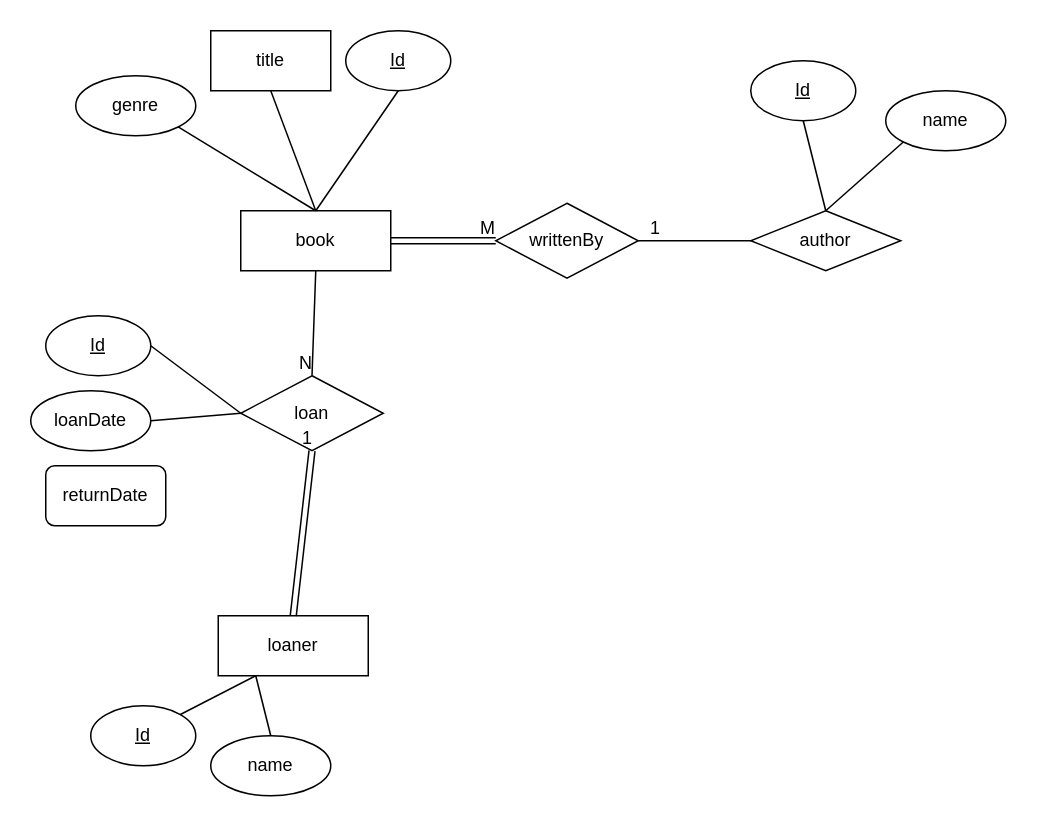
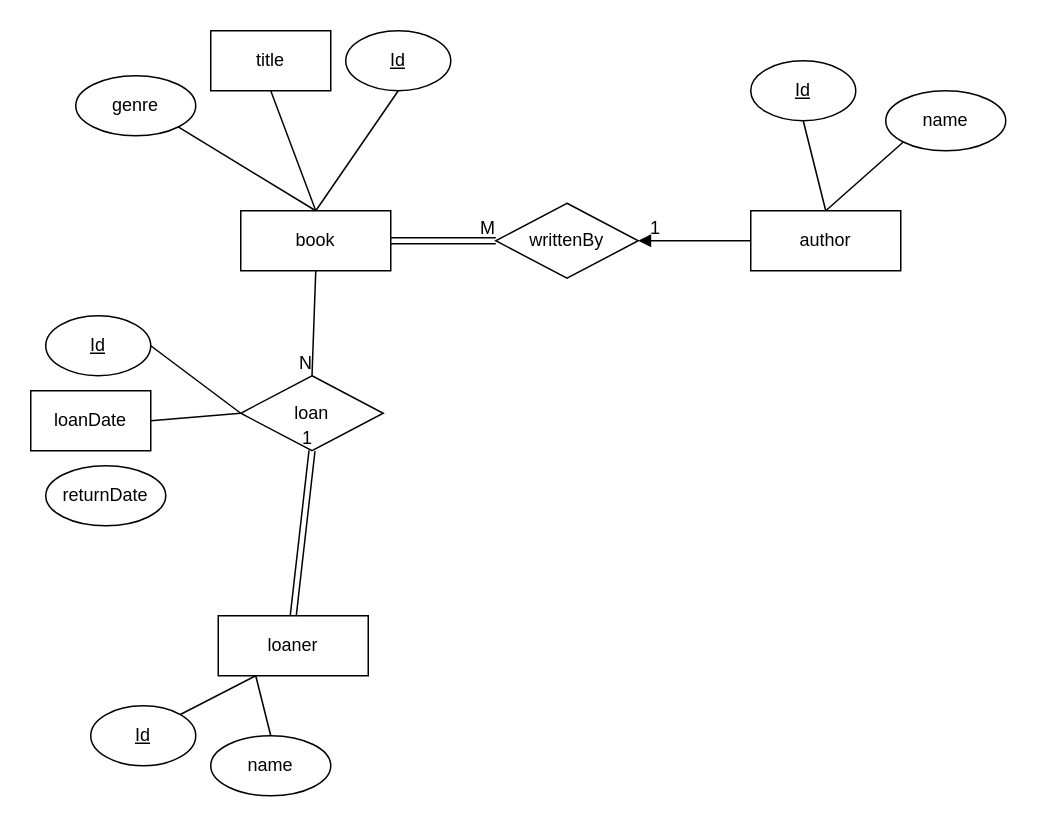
(646, 241) -> (651, 241)
(826, 241) -> (826, 241)
(91, 421) -> (91, 421)
(106, 496) -> (106, 496)
